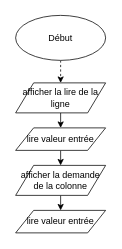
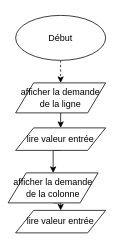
(60, 98) -> (60, 98)
(60, 180) -> (53, 188)
